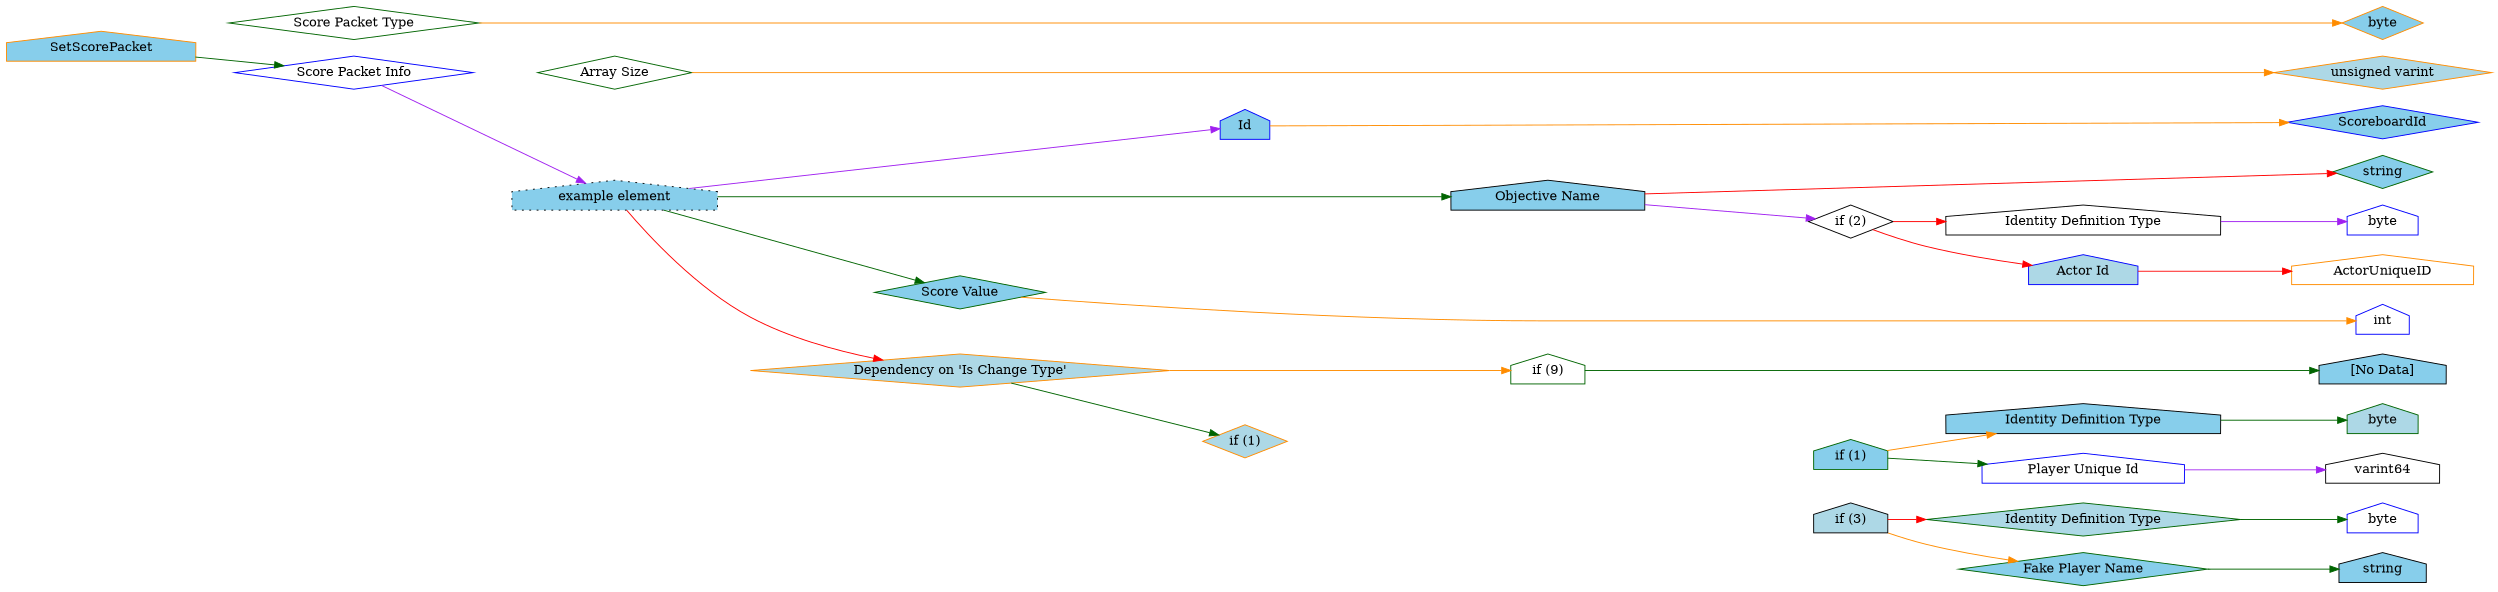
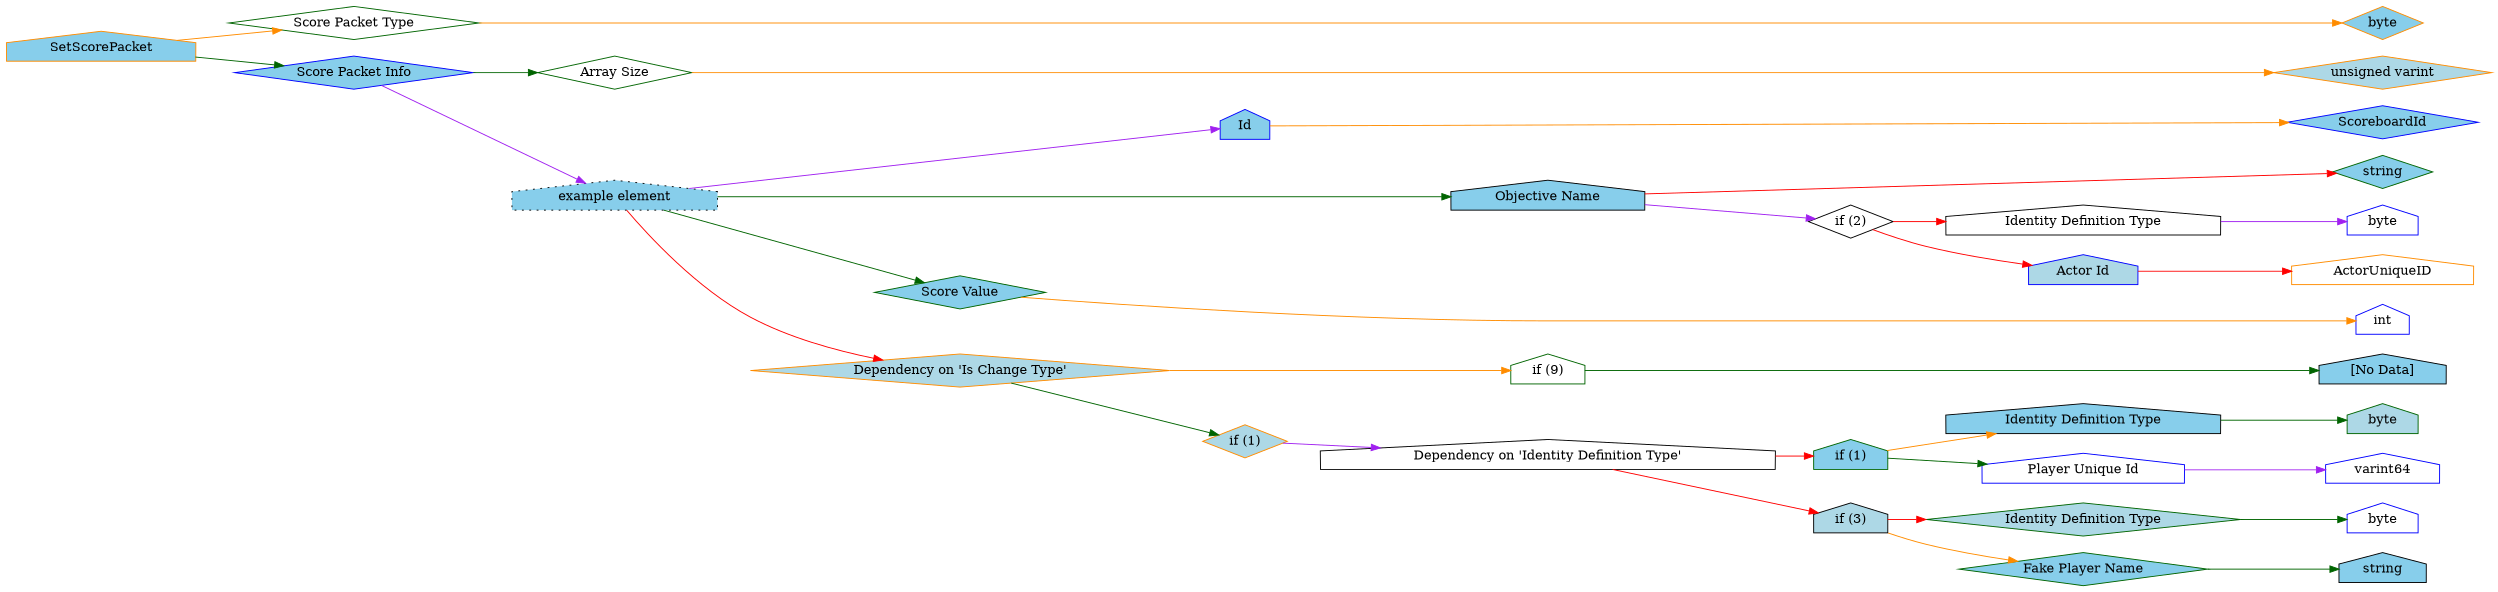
none -> (225, 36)
(354, 73) -> (354, 73)
none -> (501, 73)
none -> (1548, 456)
(2383, 470) -> (2383, 470)
